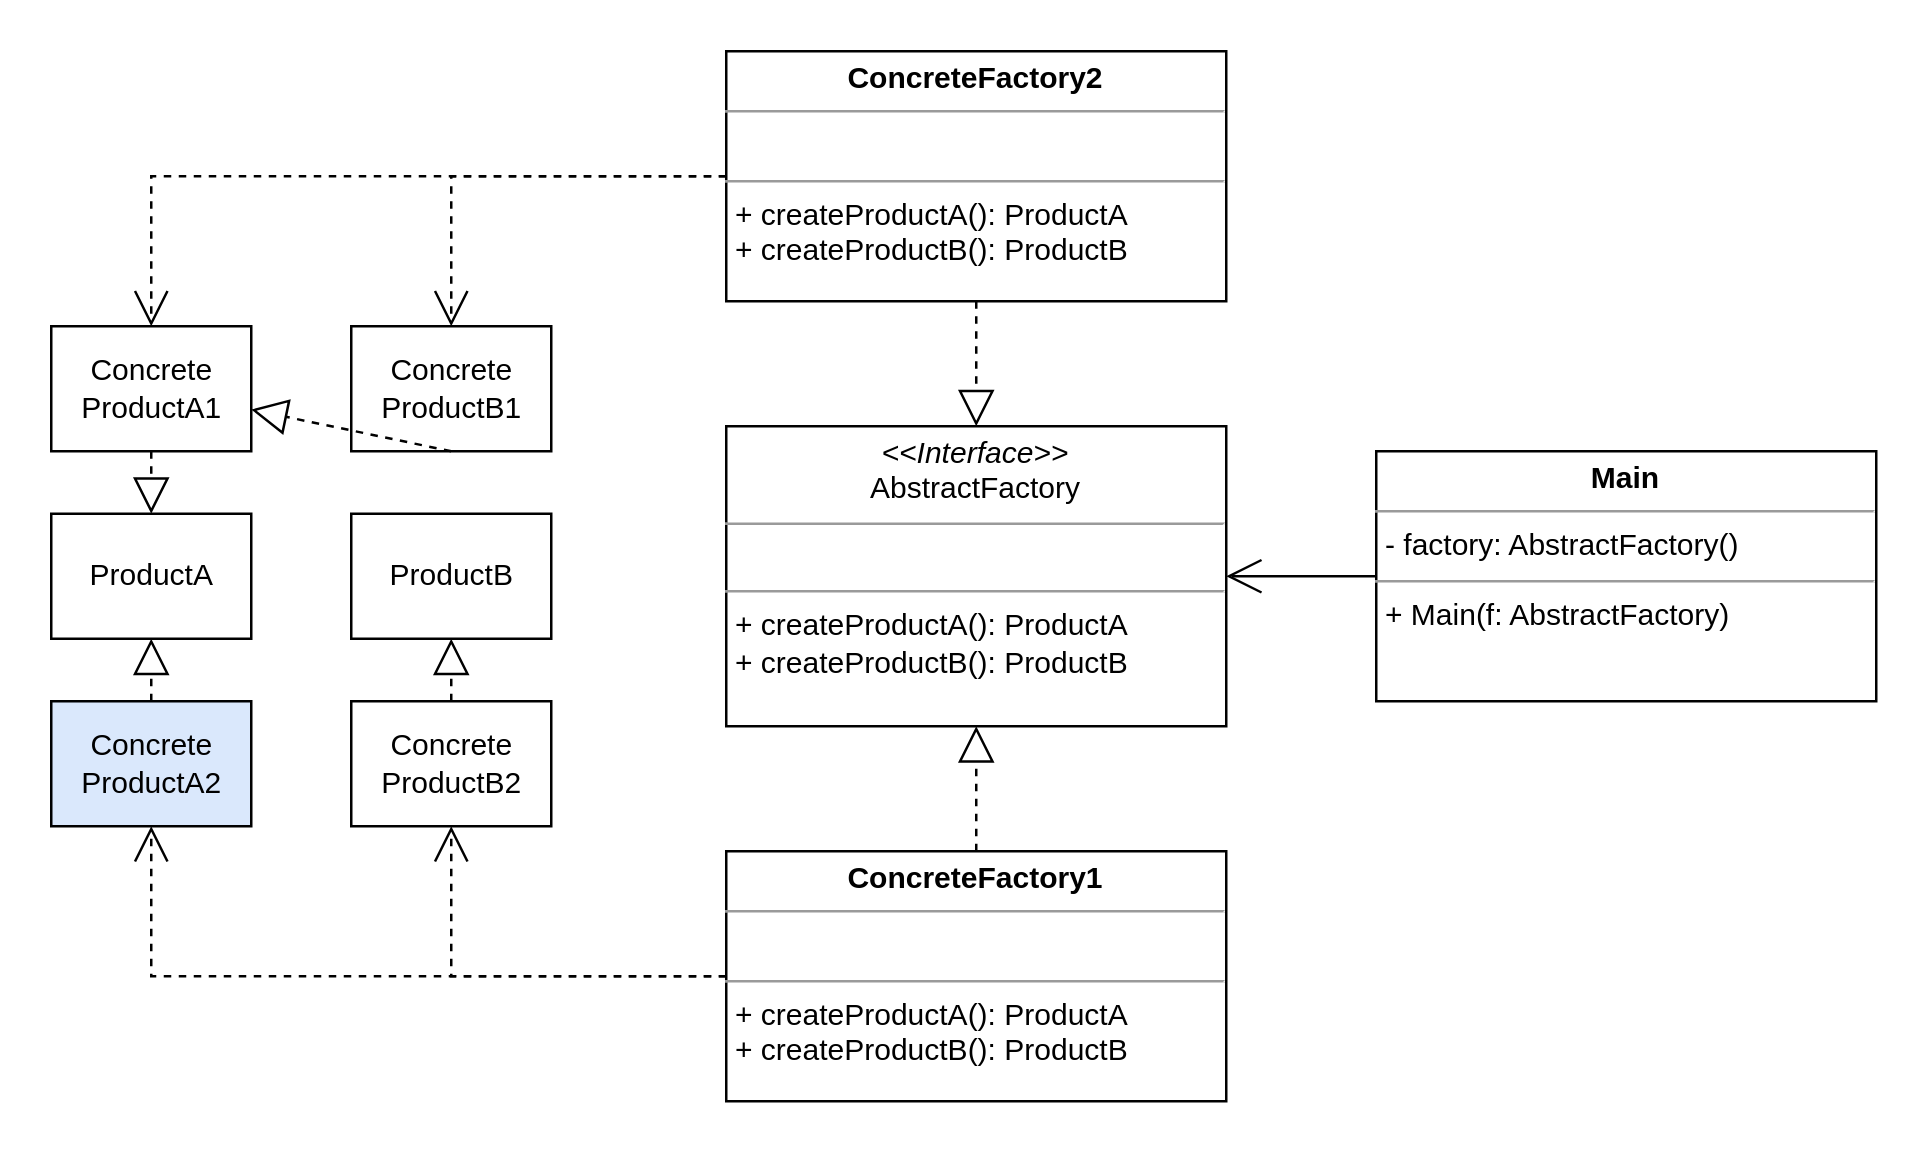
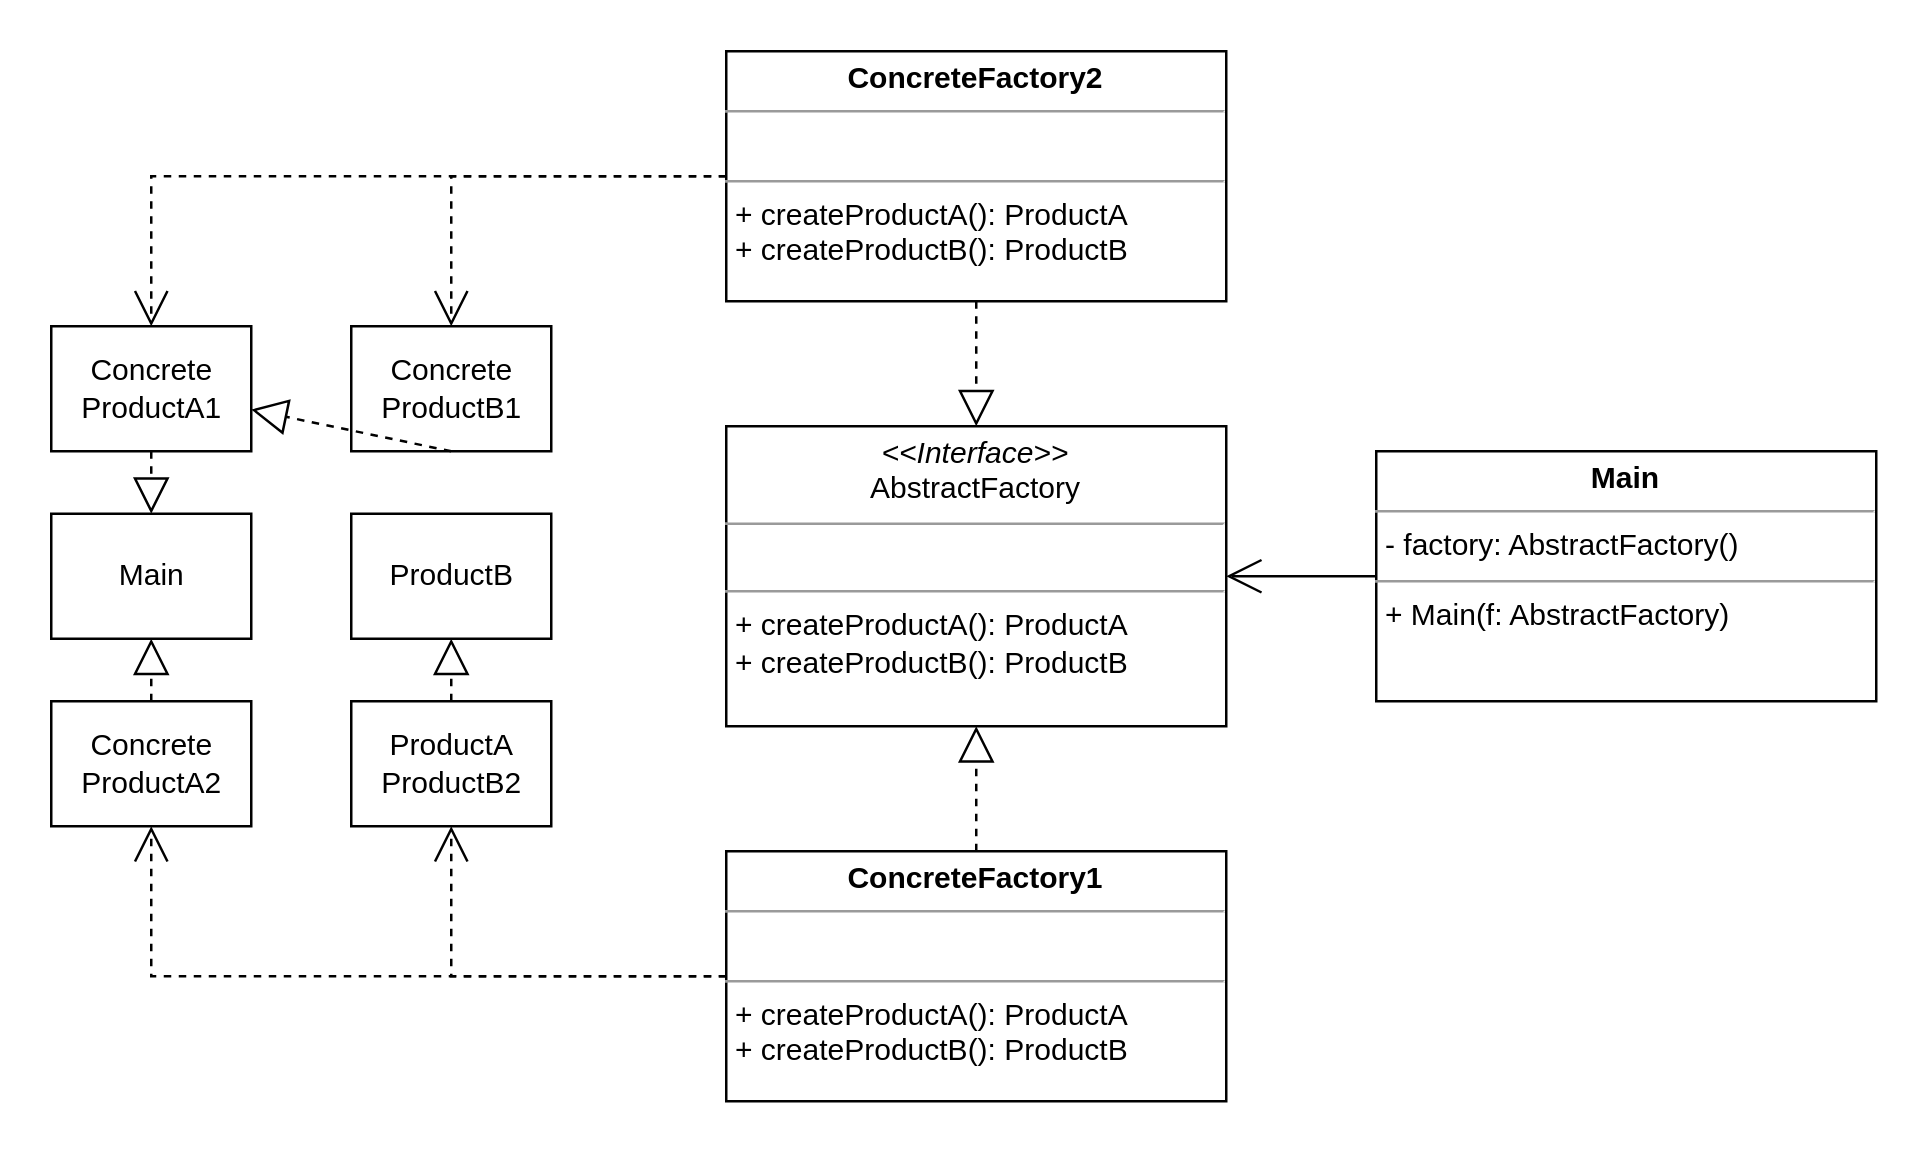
(153, 576) -> (153, 576)
(151, 764) -> (151, 764)
(453, 764) -> (453, 764)
